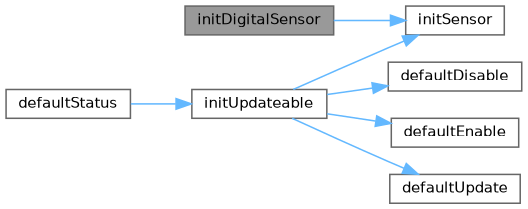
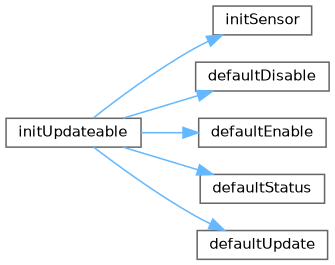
(259, 20) -> none
(153, 104) -> (160, 158)
